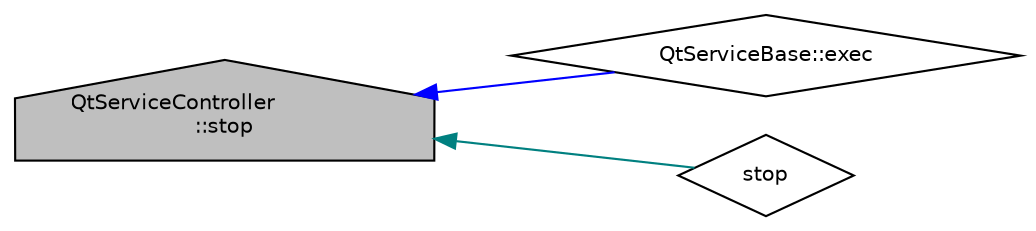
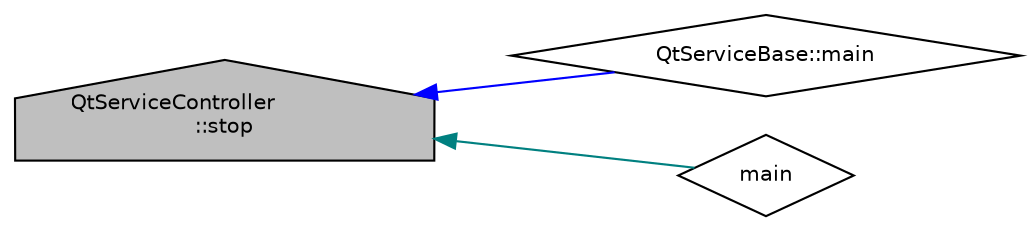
(766, 56) -> (766, 56)
(766, 176) -> (766, 176)
